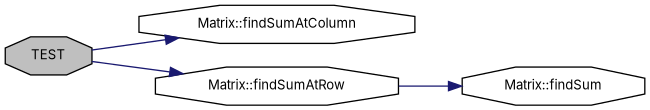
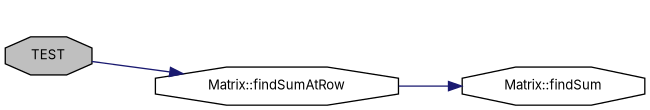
(277, 24) -> none
